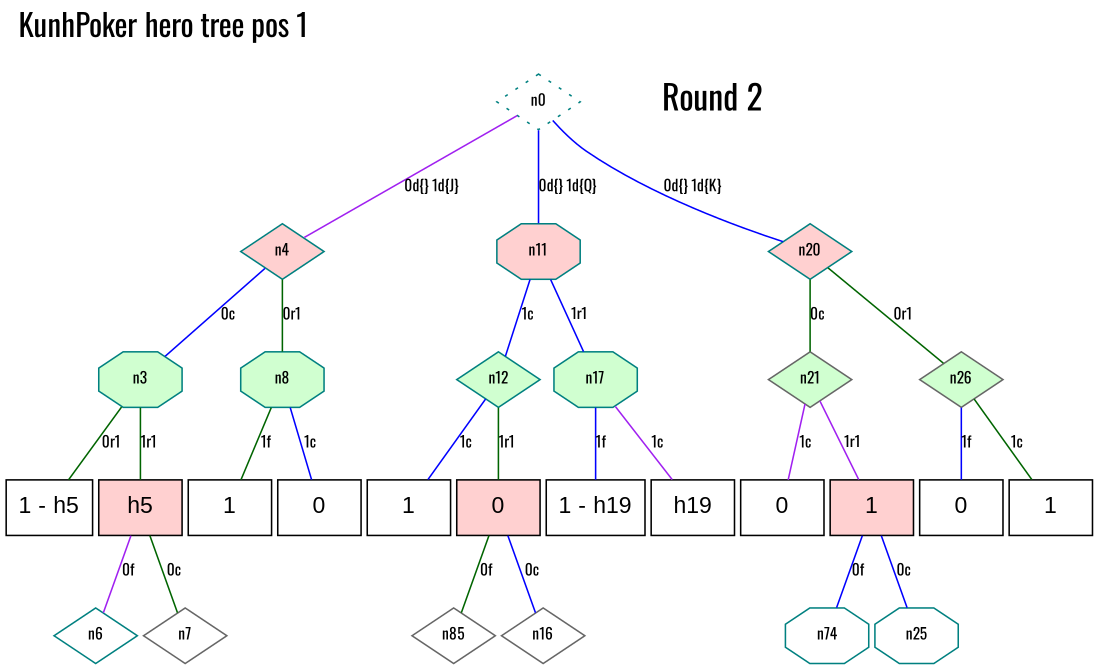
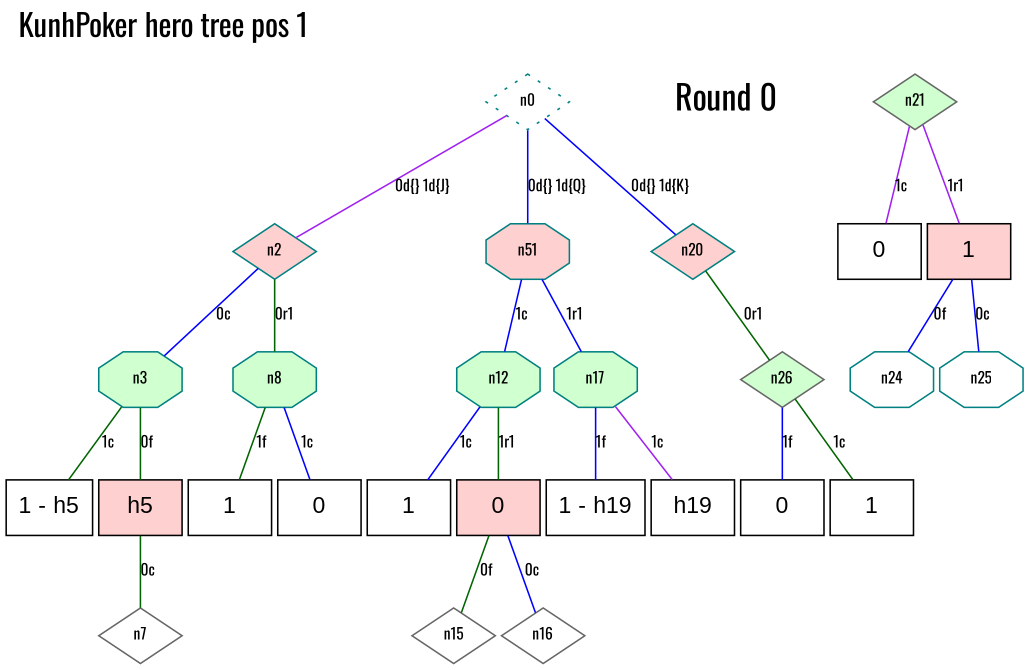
(713, 102) -> (727, 102)
(282, 252) -> (275, 252)
(539, 252) -> (528, 252)
(810, 316) -> none
(498, 380) -> (498, 380)
(112, 444) -> (108, 444)
(149, 444) -> (147, 444)
(96, 636) -> none
(454, 636) -> (454, 636)
(827, 636) -> (892, 380)
